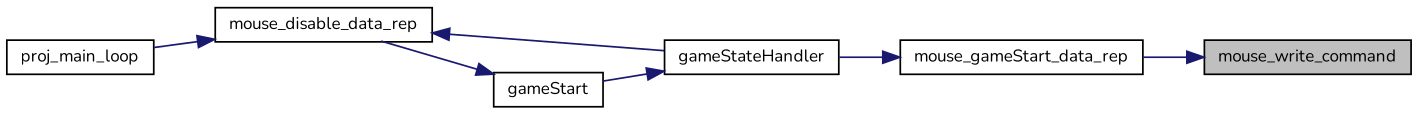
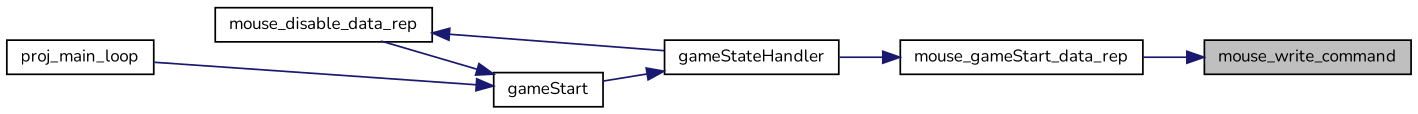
(176, 45) -> (315, 74)
